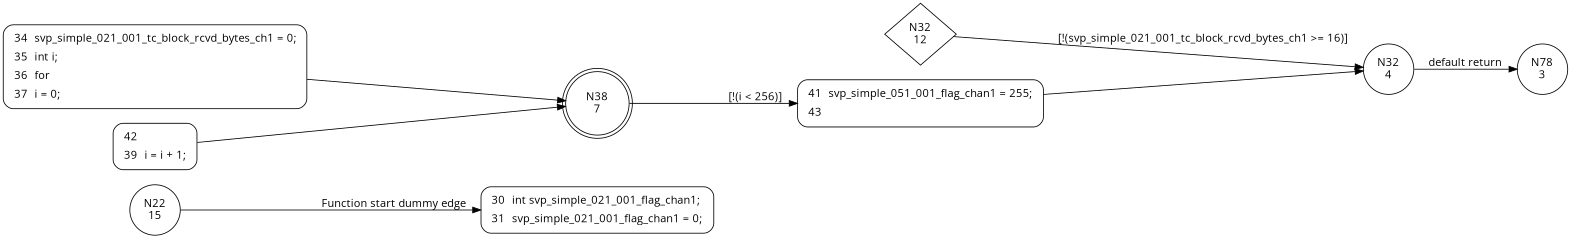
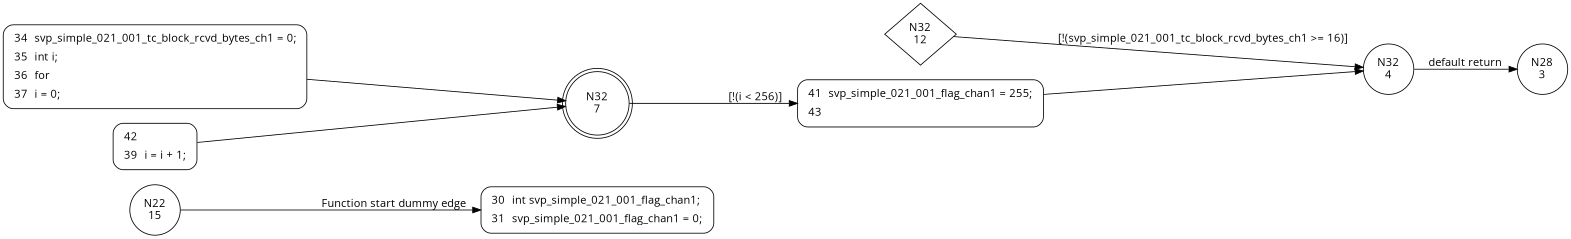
(1542, 69) -> (1542, 69)
(931, 94) -> (931, 94)
(597, 103) -> (597, 103)
